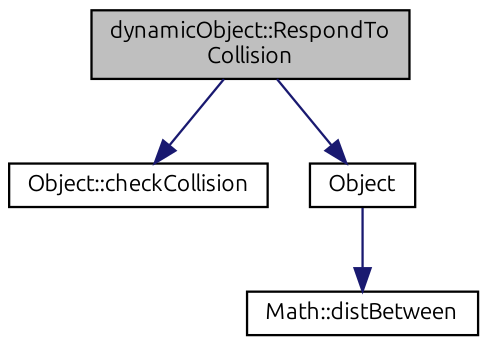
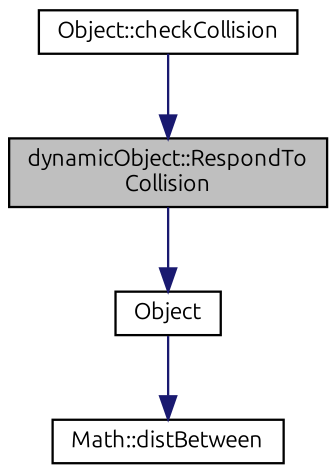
(197, 112) -> (168, 84)
